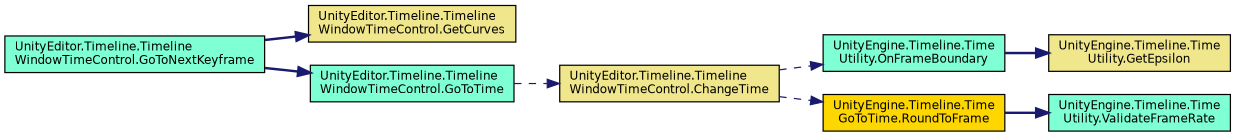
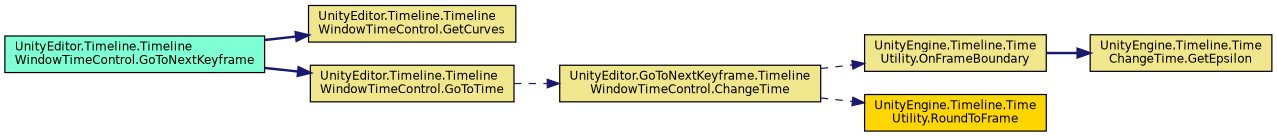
(914, 53) -> (955, 53)
(1140, 53) -> (1181, 53)
(412, 84) -> (412, 84)
(669, 84) -> (690, 84)
(914, 113) -> (955, 113)
(1140, 113) -> none
